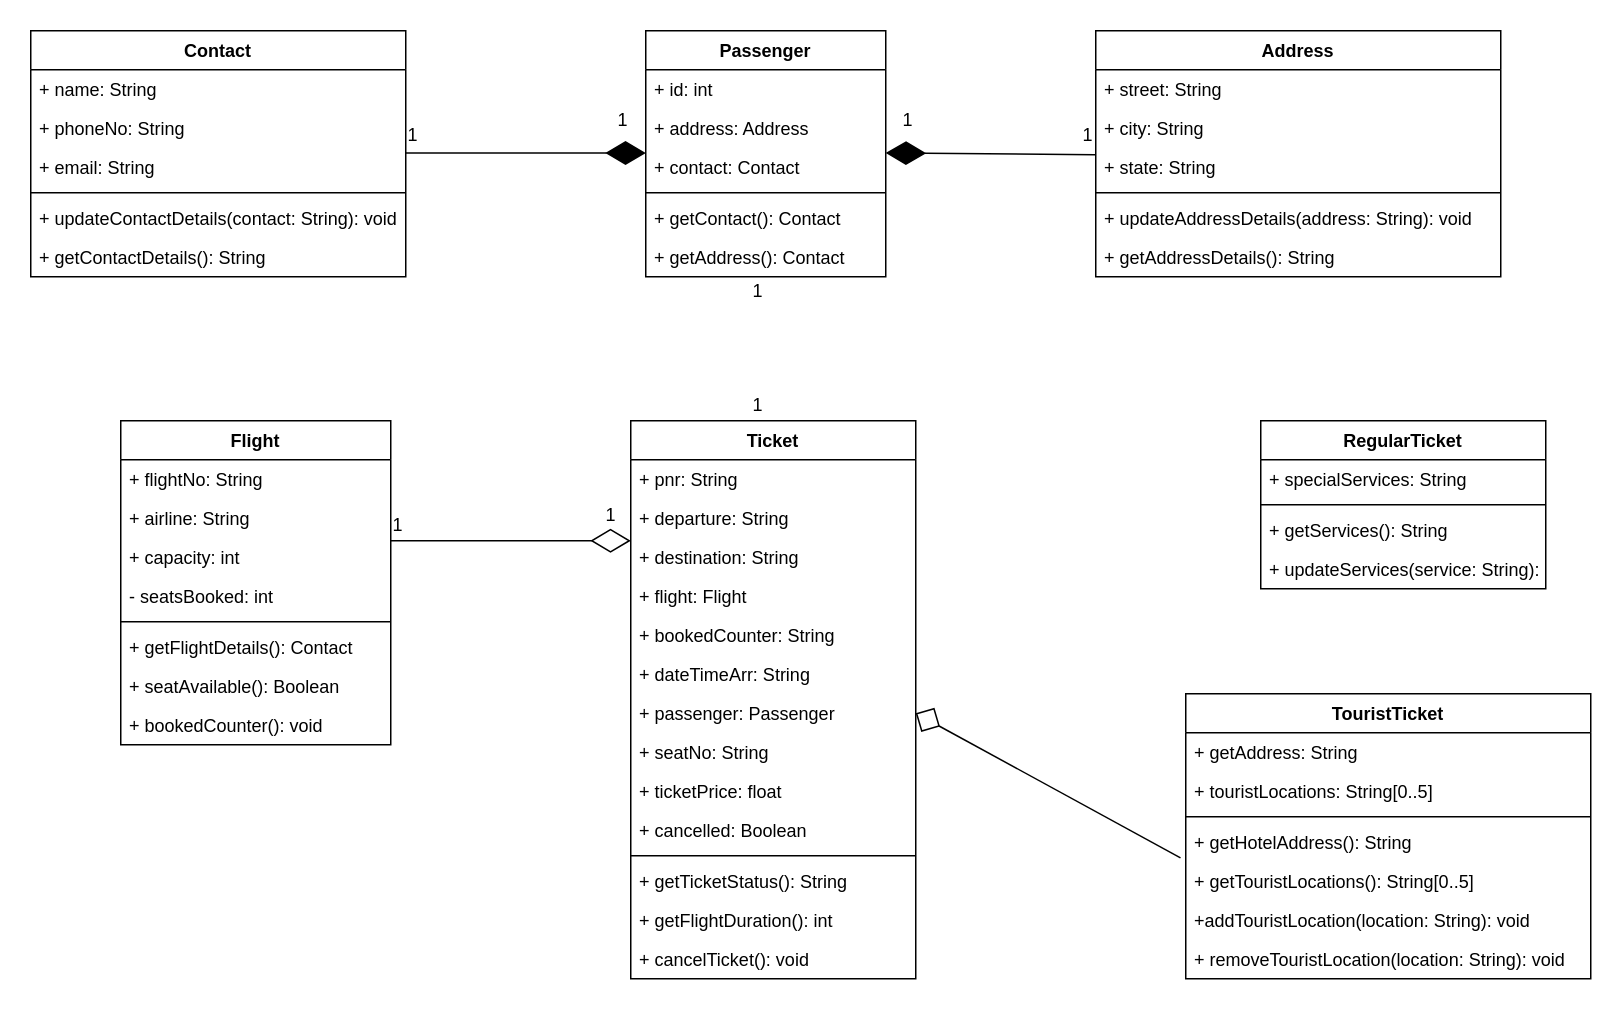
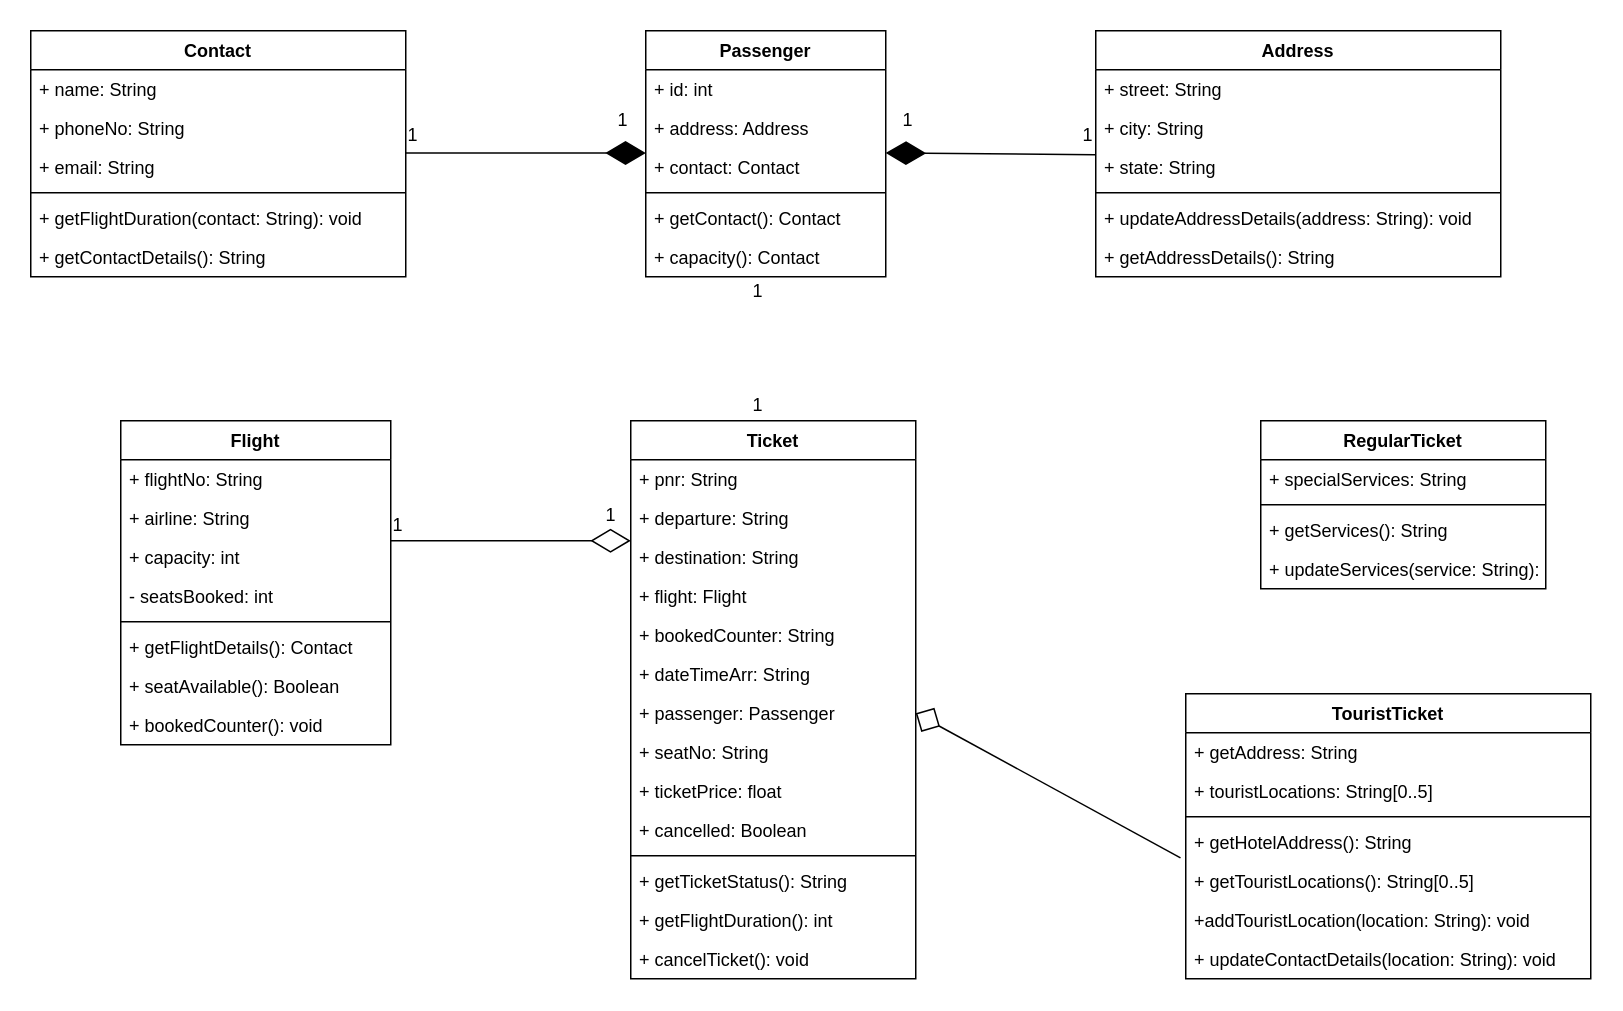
(245, 219) -> (227, 219)
(763, 258) -> (750, 258)
(1407, 960) -> (1402, 960)
